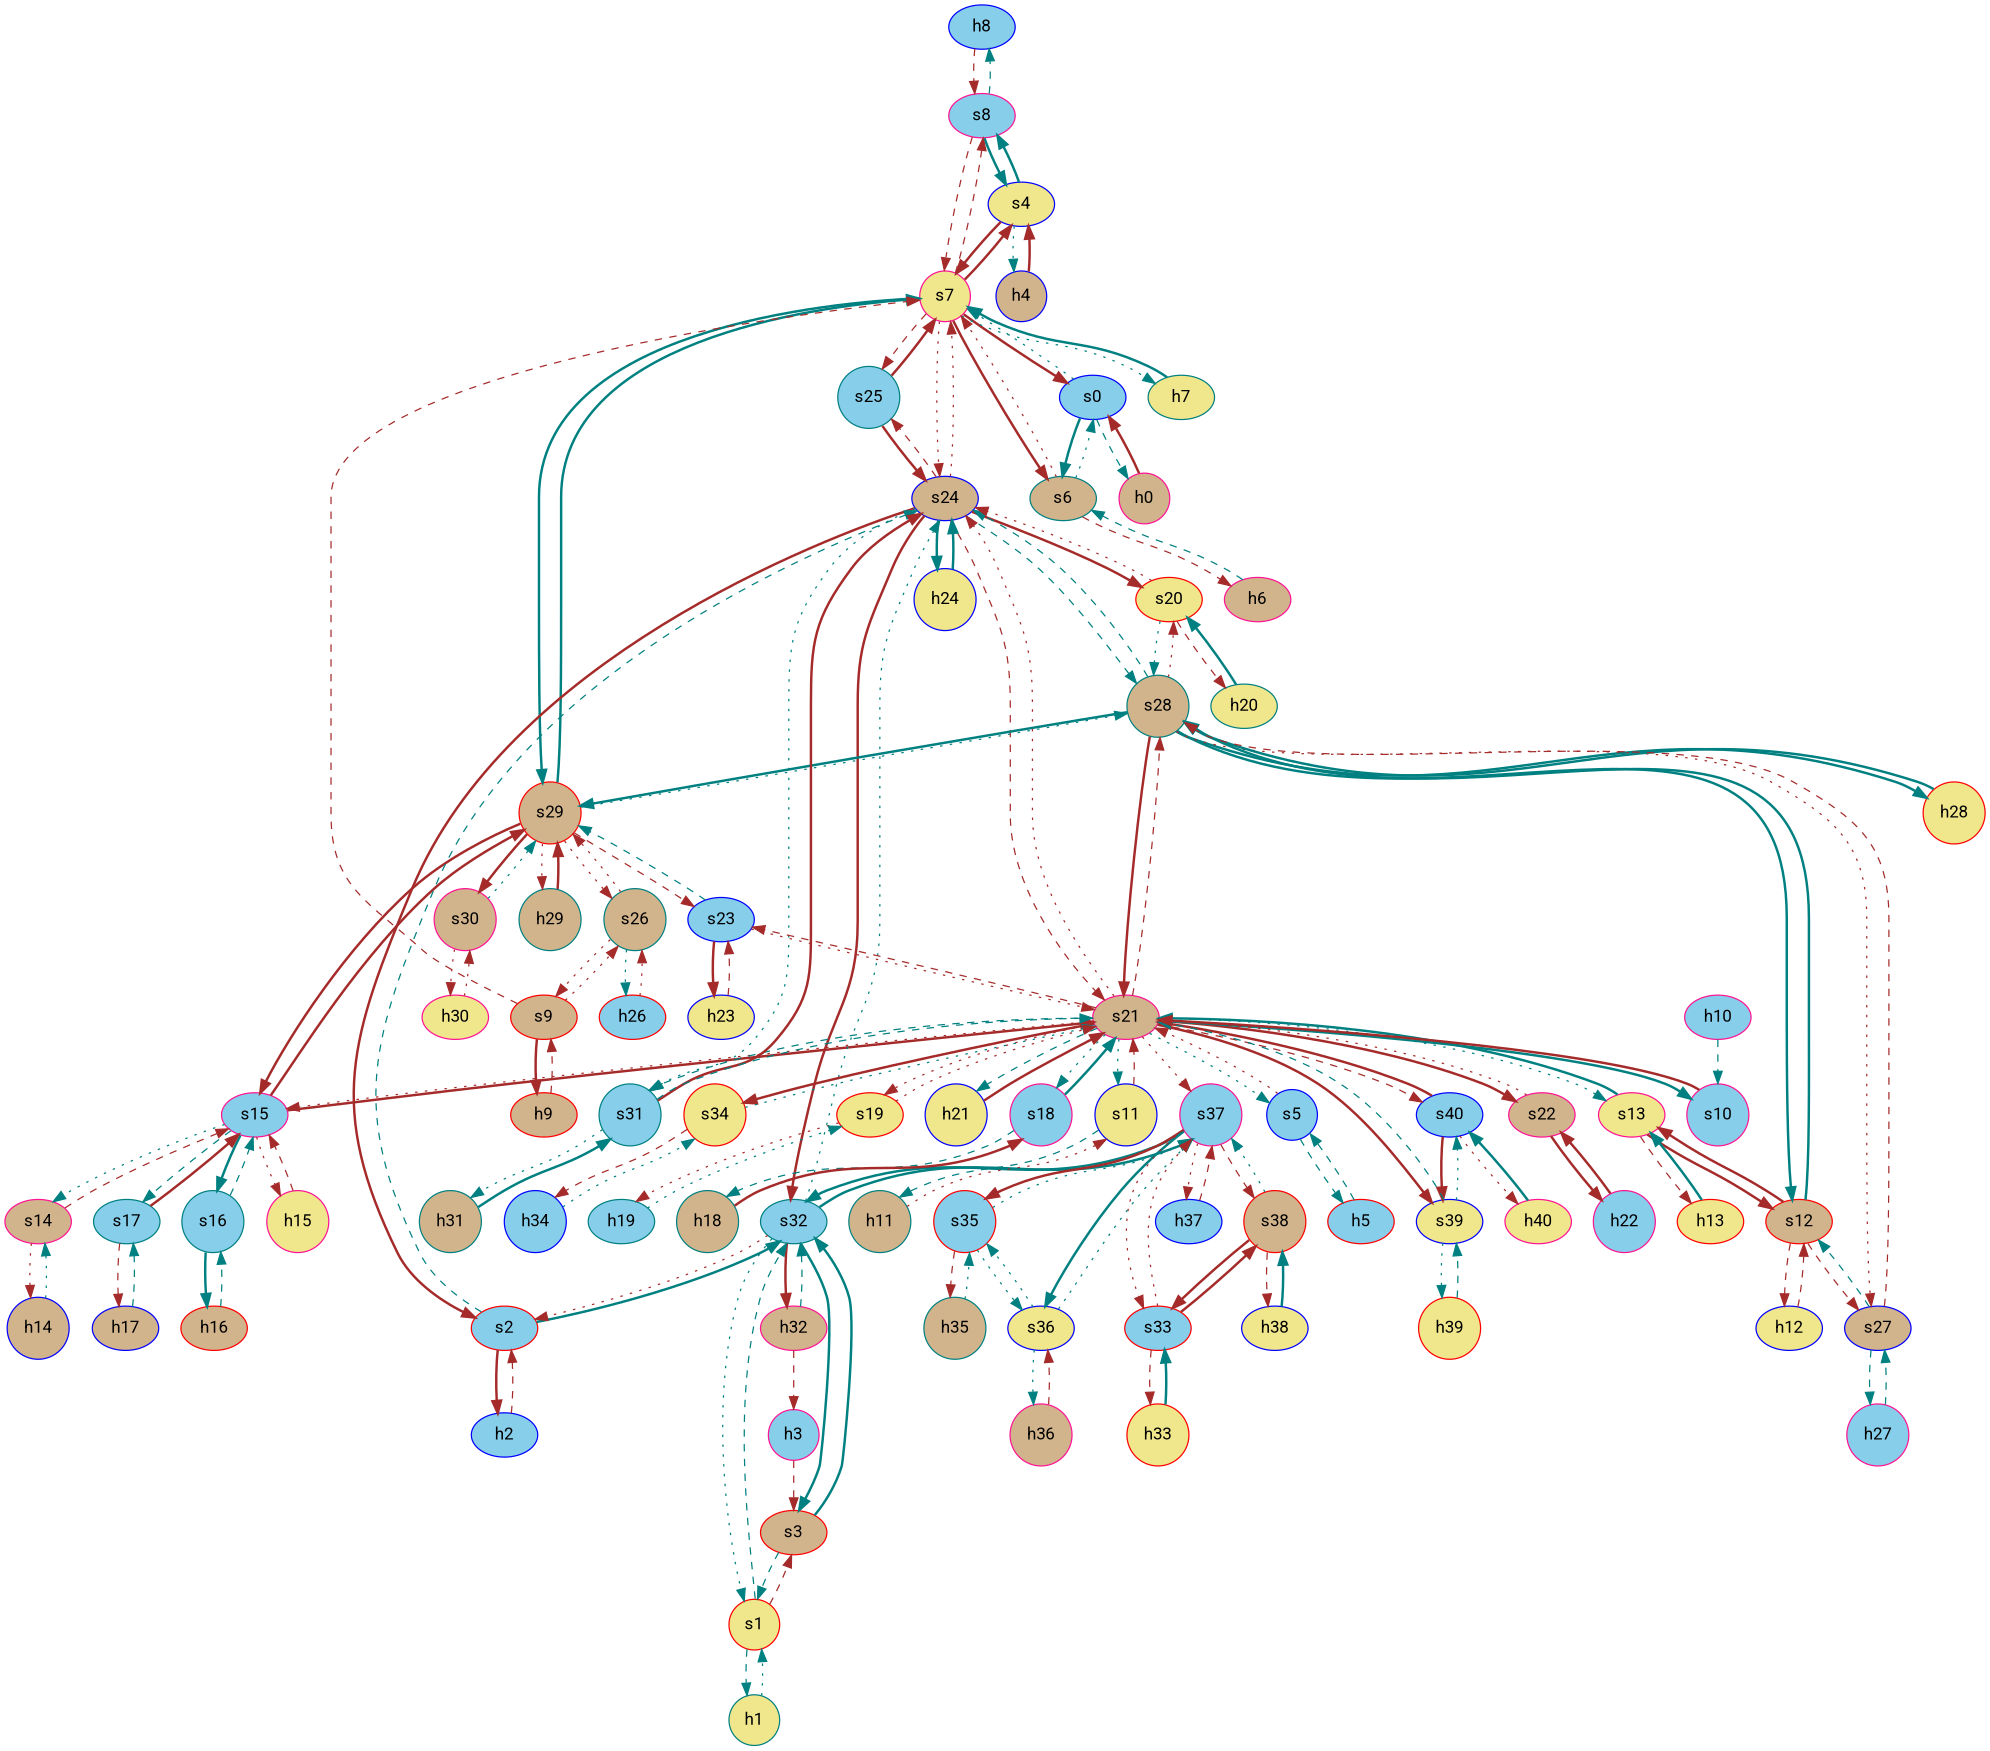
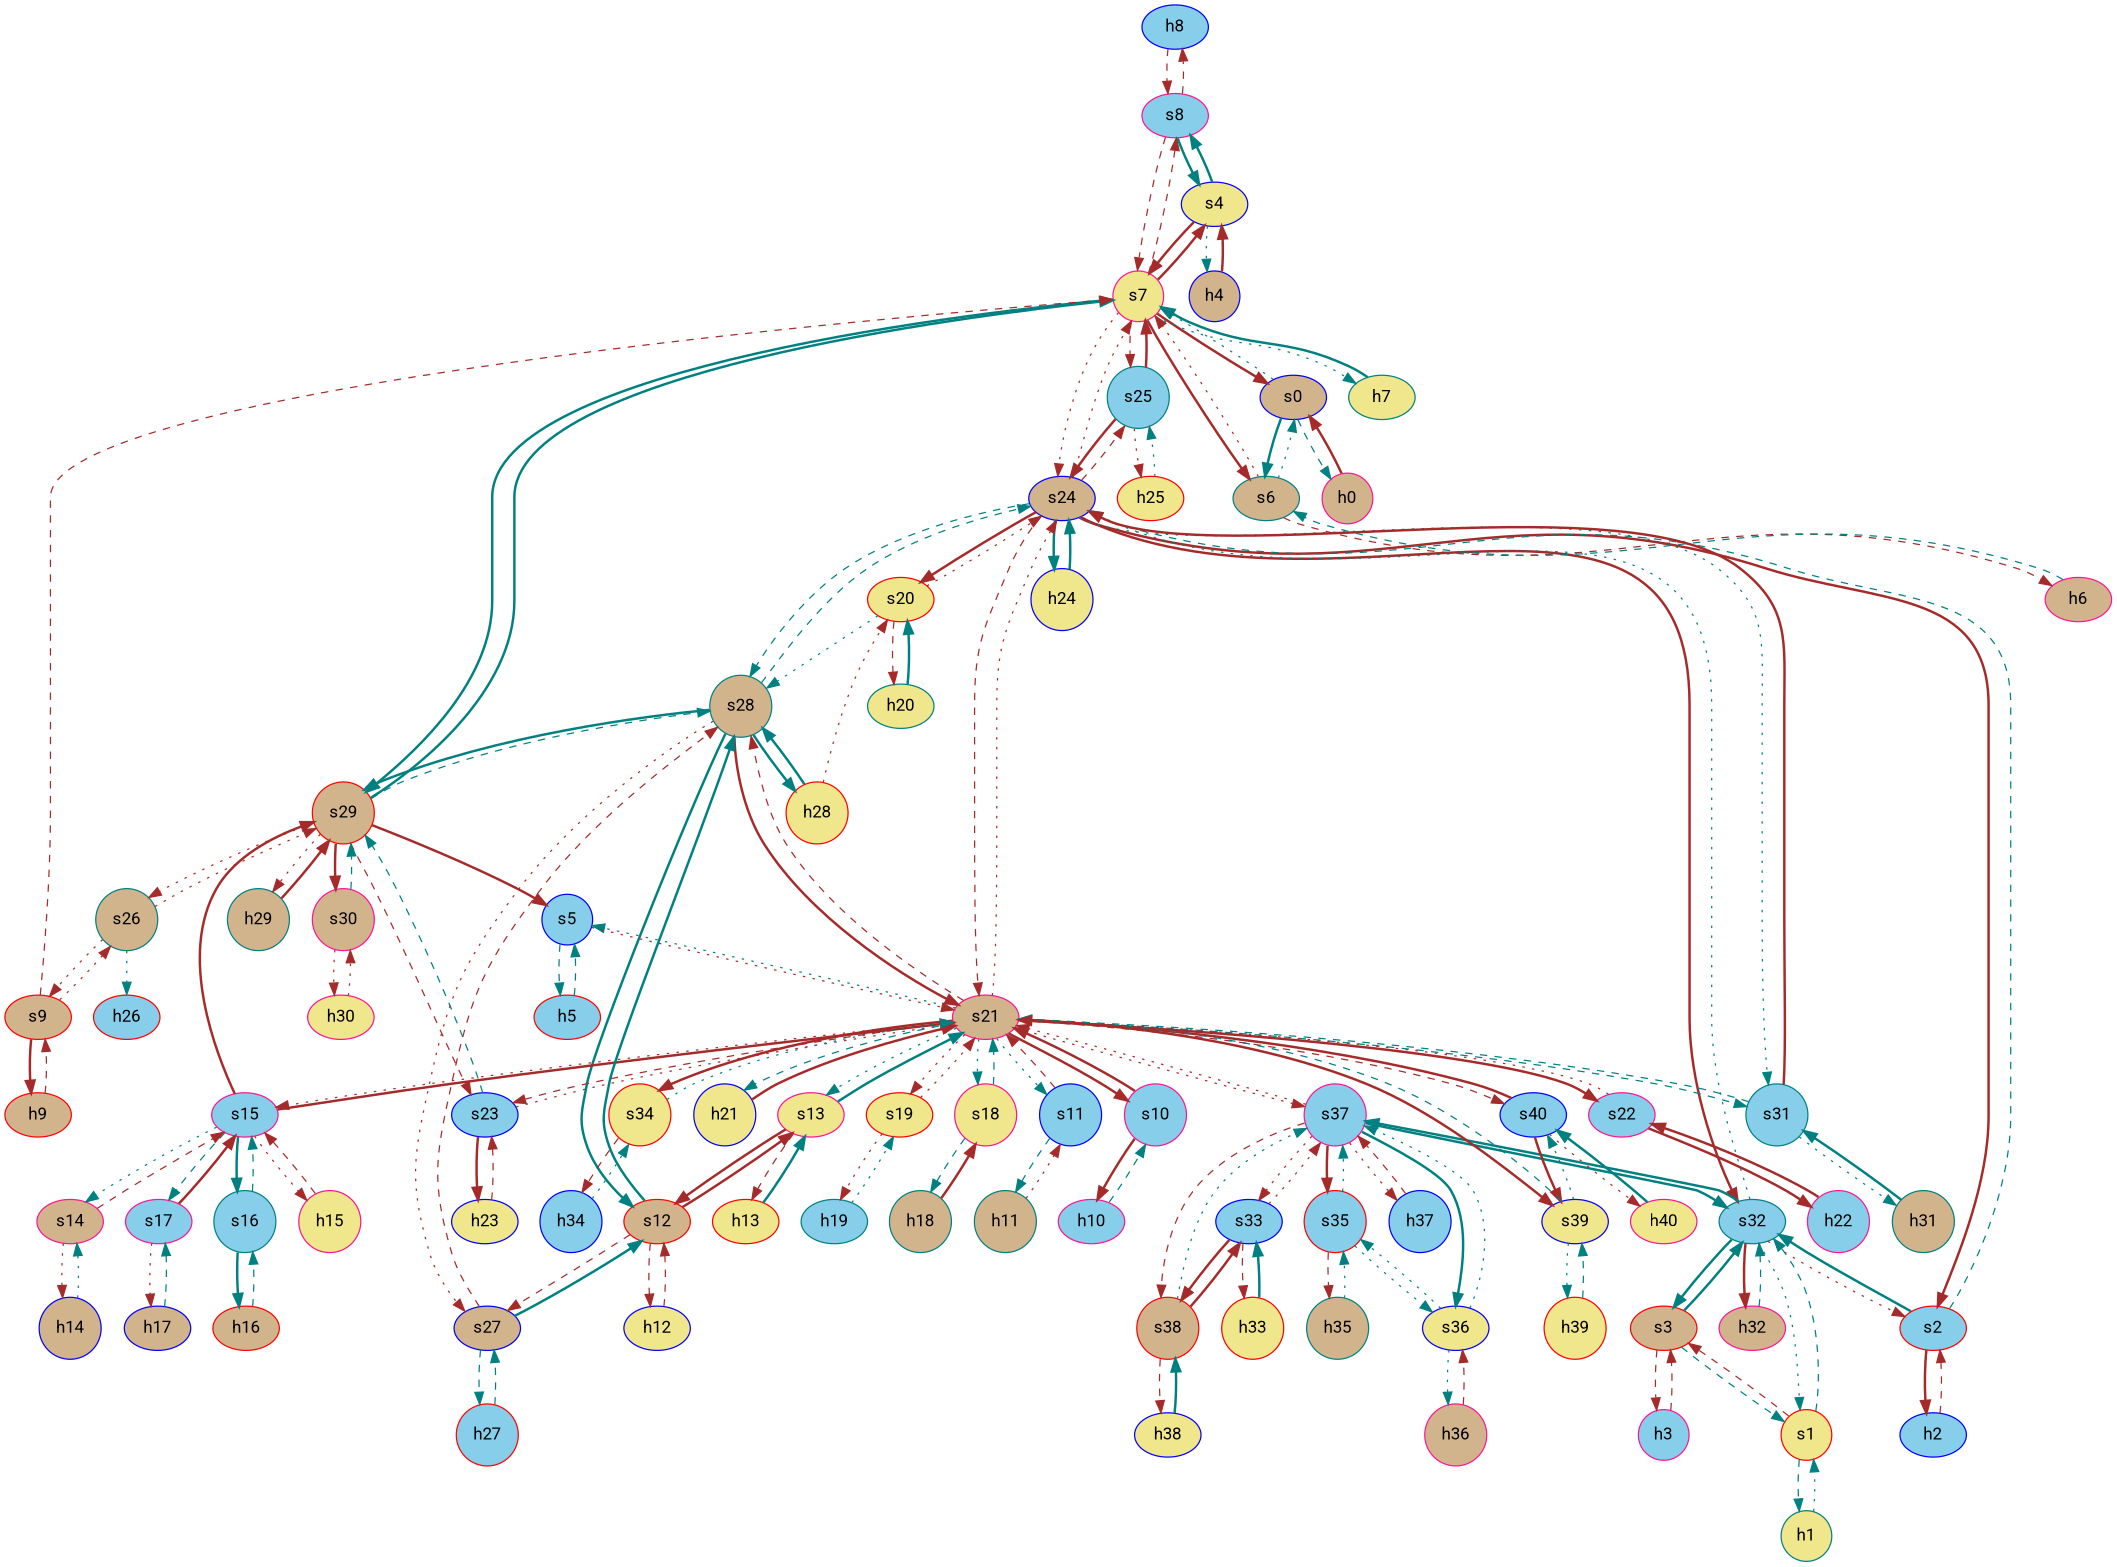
(990, 77) -> (1183, 77)
(1093, 397) -> (1293, 397)
none -> (1151, 498)
(1171, 656) -> (845, 704)
(848, 762) -> (531, 742)
(509, 875) -> (352, 873)
(371, 930) -> (455, 859)
(642, 979) -> none
(1422, 1042) -> (1064, 1062)
none -> (1167, 1066)
(1086, 1072) -> (994, 1068)
(1041, 1115) -> (986, 1115)
(1126, 1115) -> (1071, 1115)
(1542, 1115) -> (1622, 1115)
none -> (1118, 1163)
(127, 1222) -> (159, 1222)
(1189, 1222) -> (1420, 1222)
(118, 1269) -> (150, 1269)
(1849, 1278) -> (574, 1283)
(1158, 1328) -> (1249, 1222)
(794, 1374) -> (1655, 1374)
(1878, 1435) -> (487, 1435)
